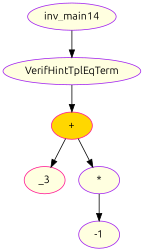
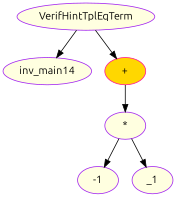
(72, 40) -> (69, 41)
(45, 180) -> none
none -> (153, 180)
